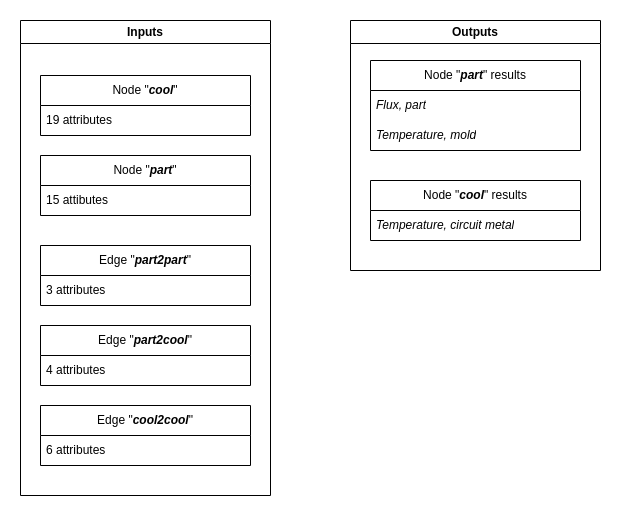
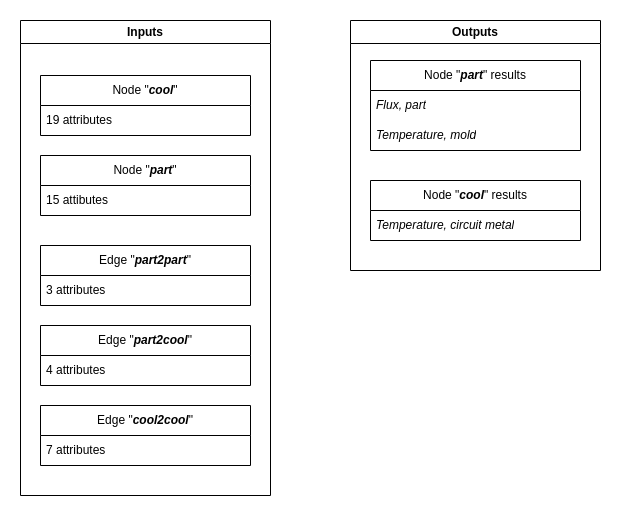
(84, 451) -> (84, 451)
